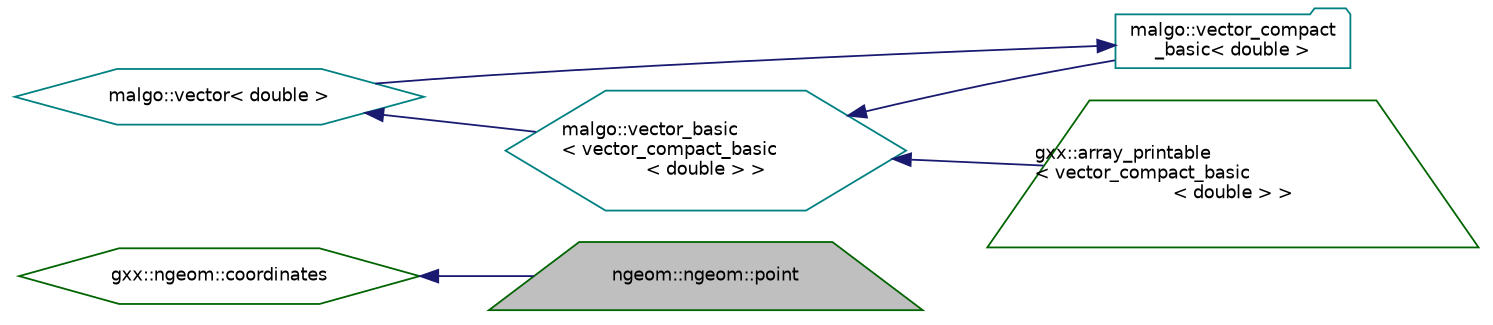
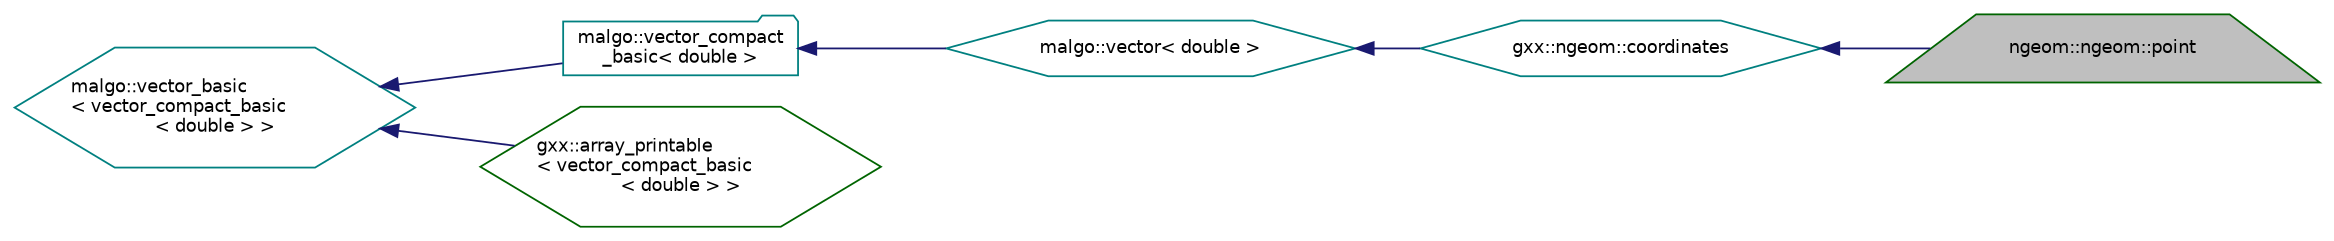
(460, 123) -> (1397, 48)
(1233, 174) -> (681, 167)
(219, 276) -> (1621, 48)
